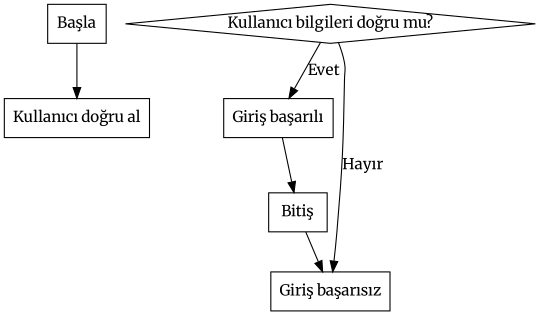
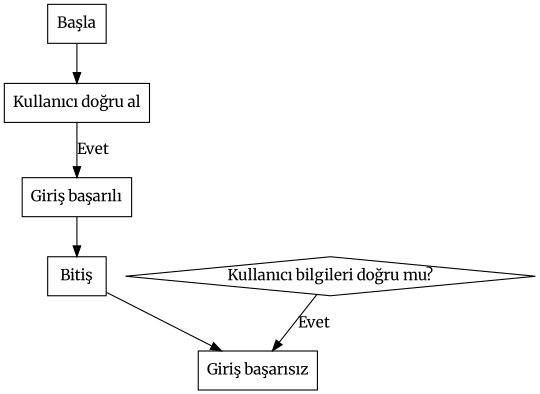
(307, 66) -> (77, 145)
(363, 165) -> (314, 323)
